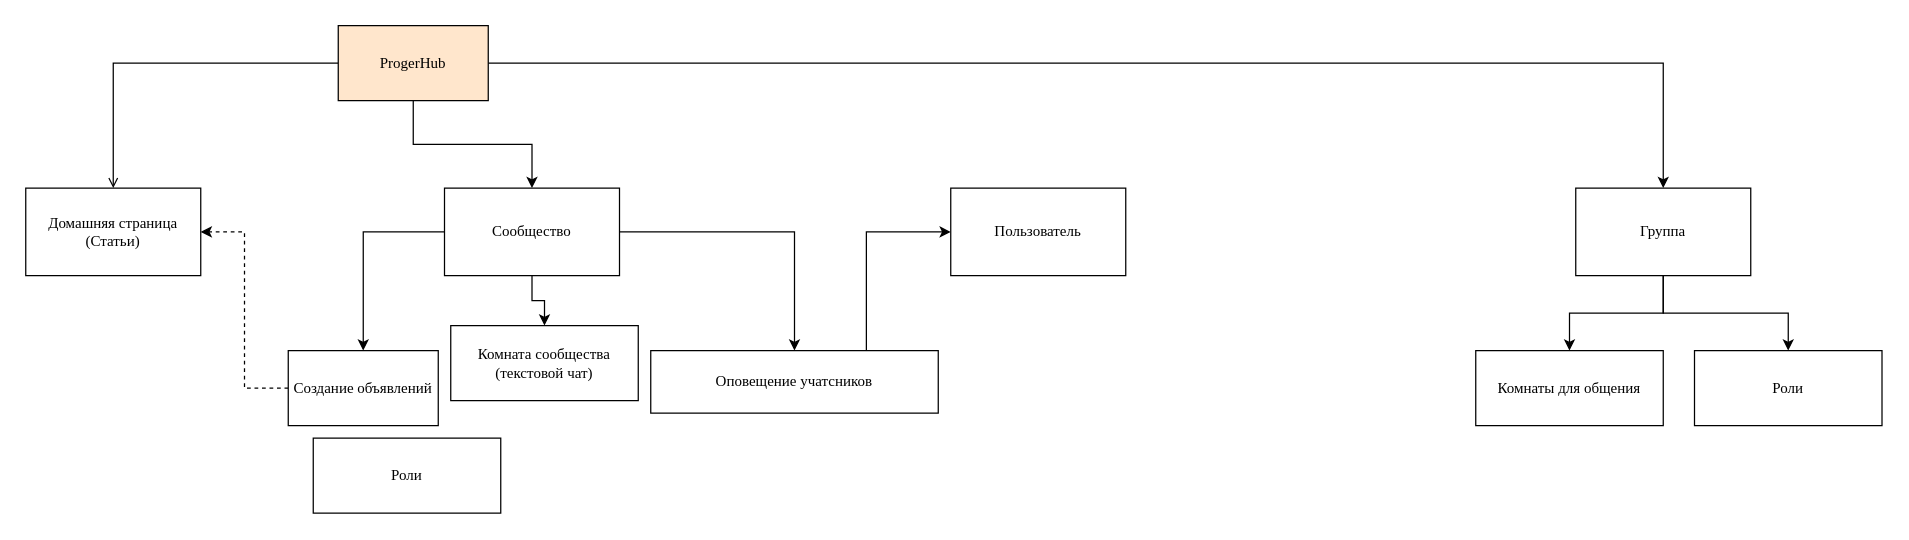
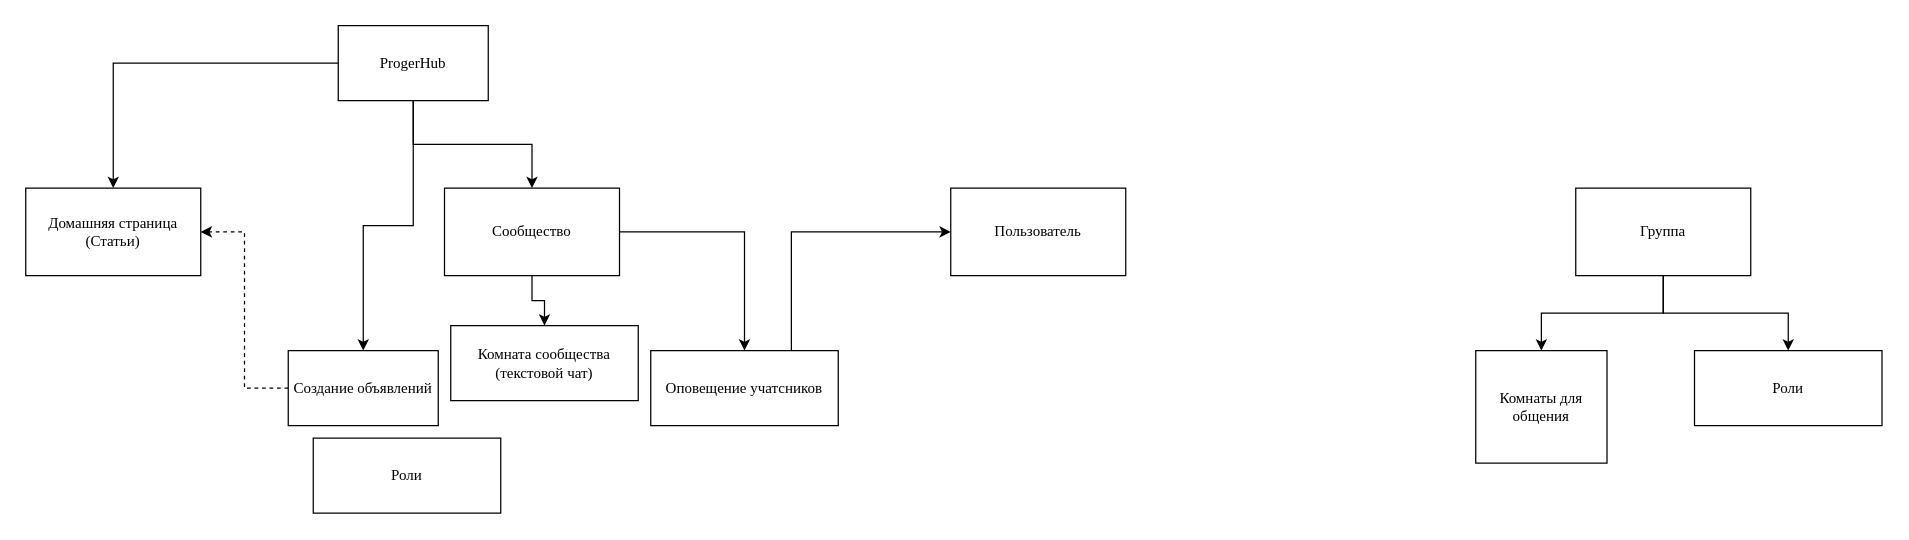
(413, 63) -> (413, 63)
(1134, 63) -> (413, 212)
(113, 180) -> (113, 178)
(405, 232) -> none
(794, 382) -> (744, 388)
(1569, 388) -> (1541, 407)
